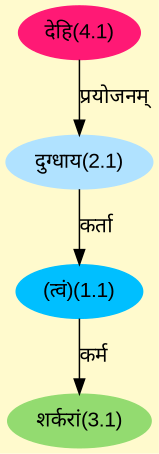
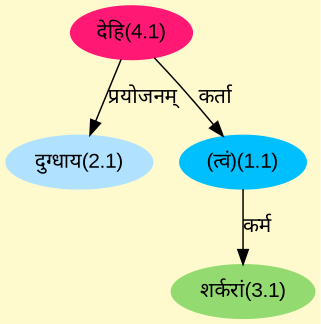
(79, 219) -> (184, 91)
